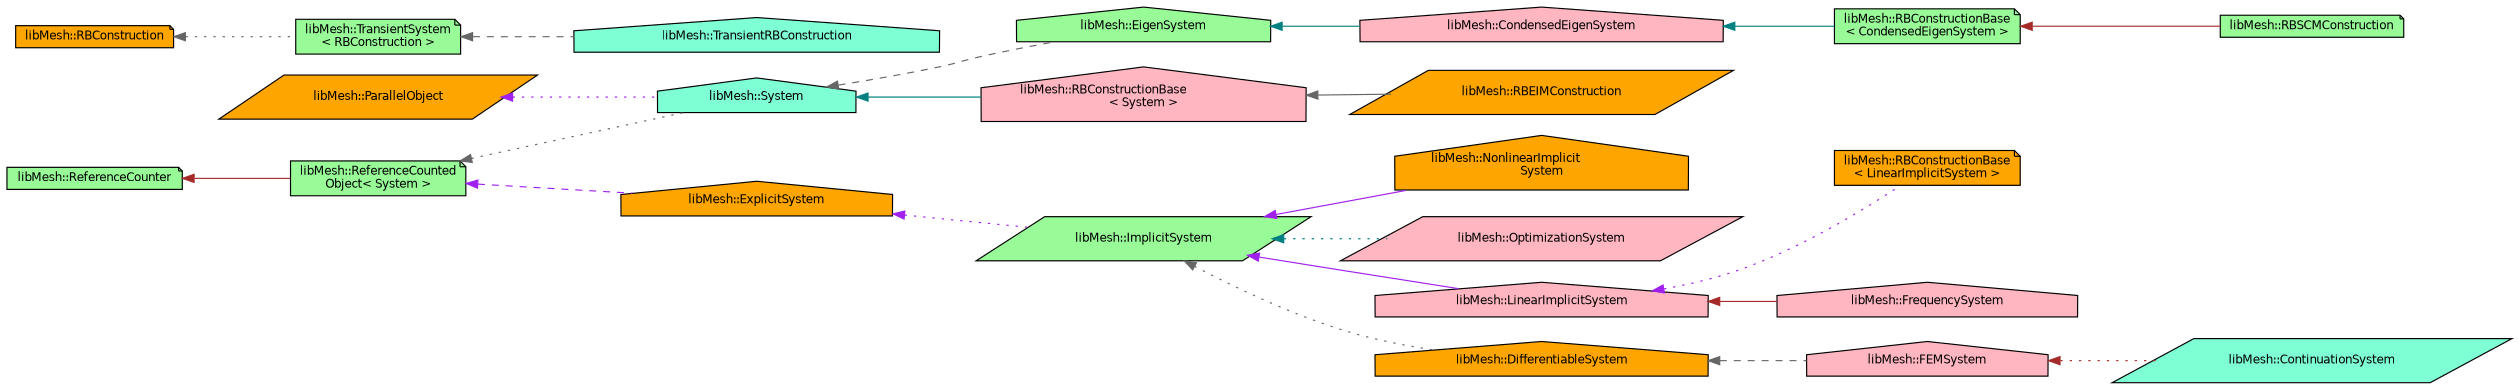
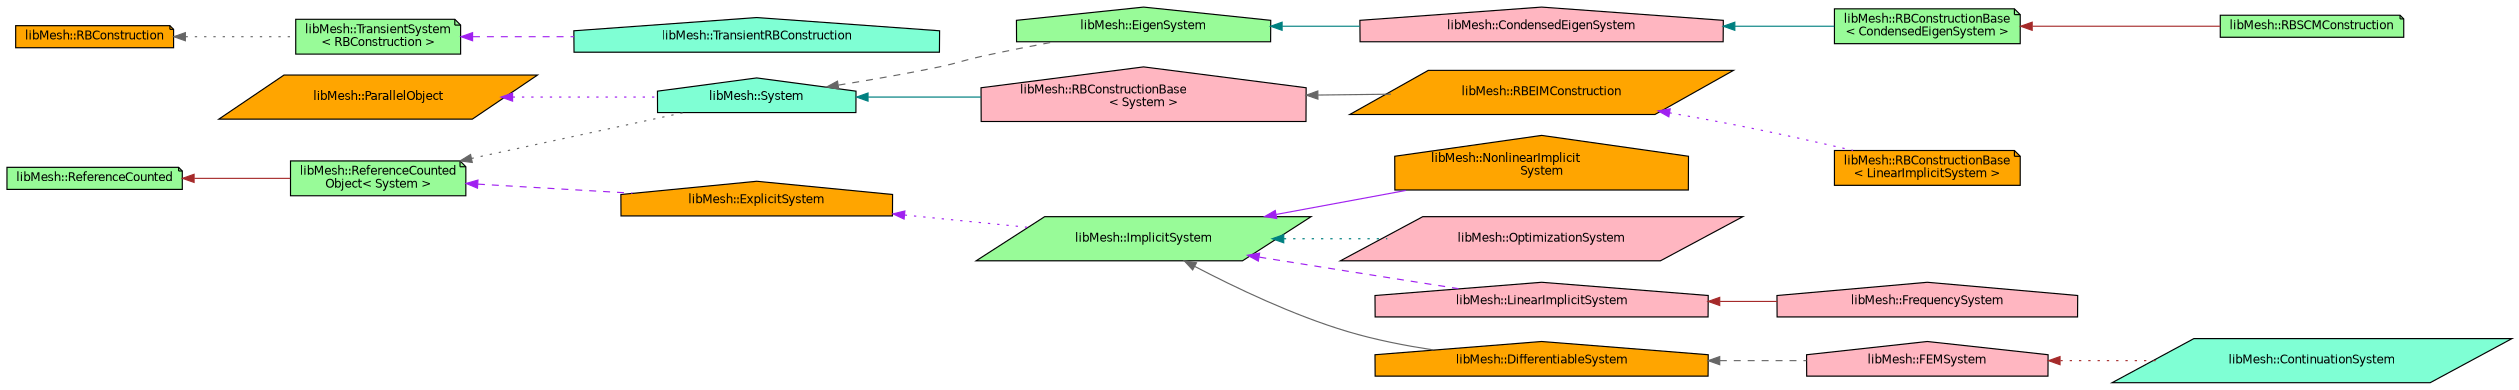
(524, 37) -> (524, 37)
(95, 178) -> (95, 178)
(1788, 250) -> (1762, 130)
(1359, 273) -> (1359, 273)
(1310, 319) -> (1310, 319)
